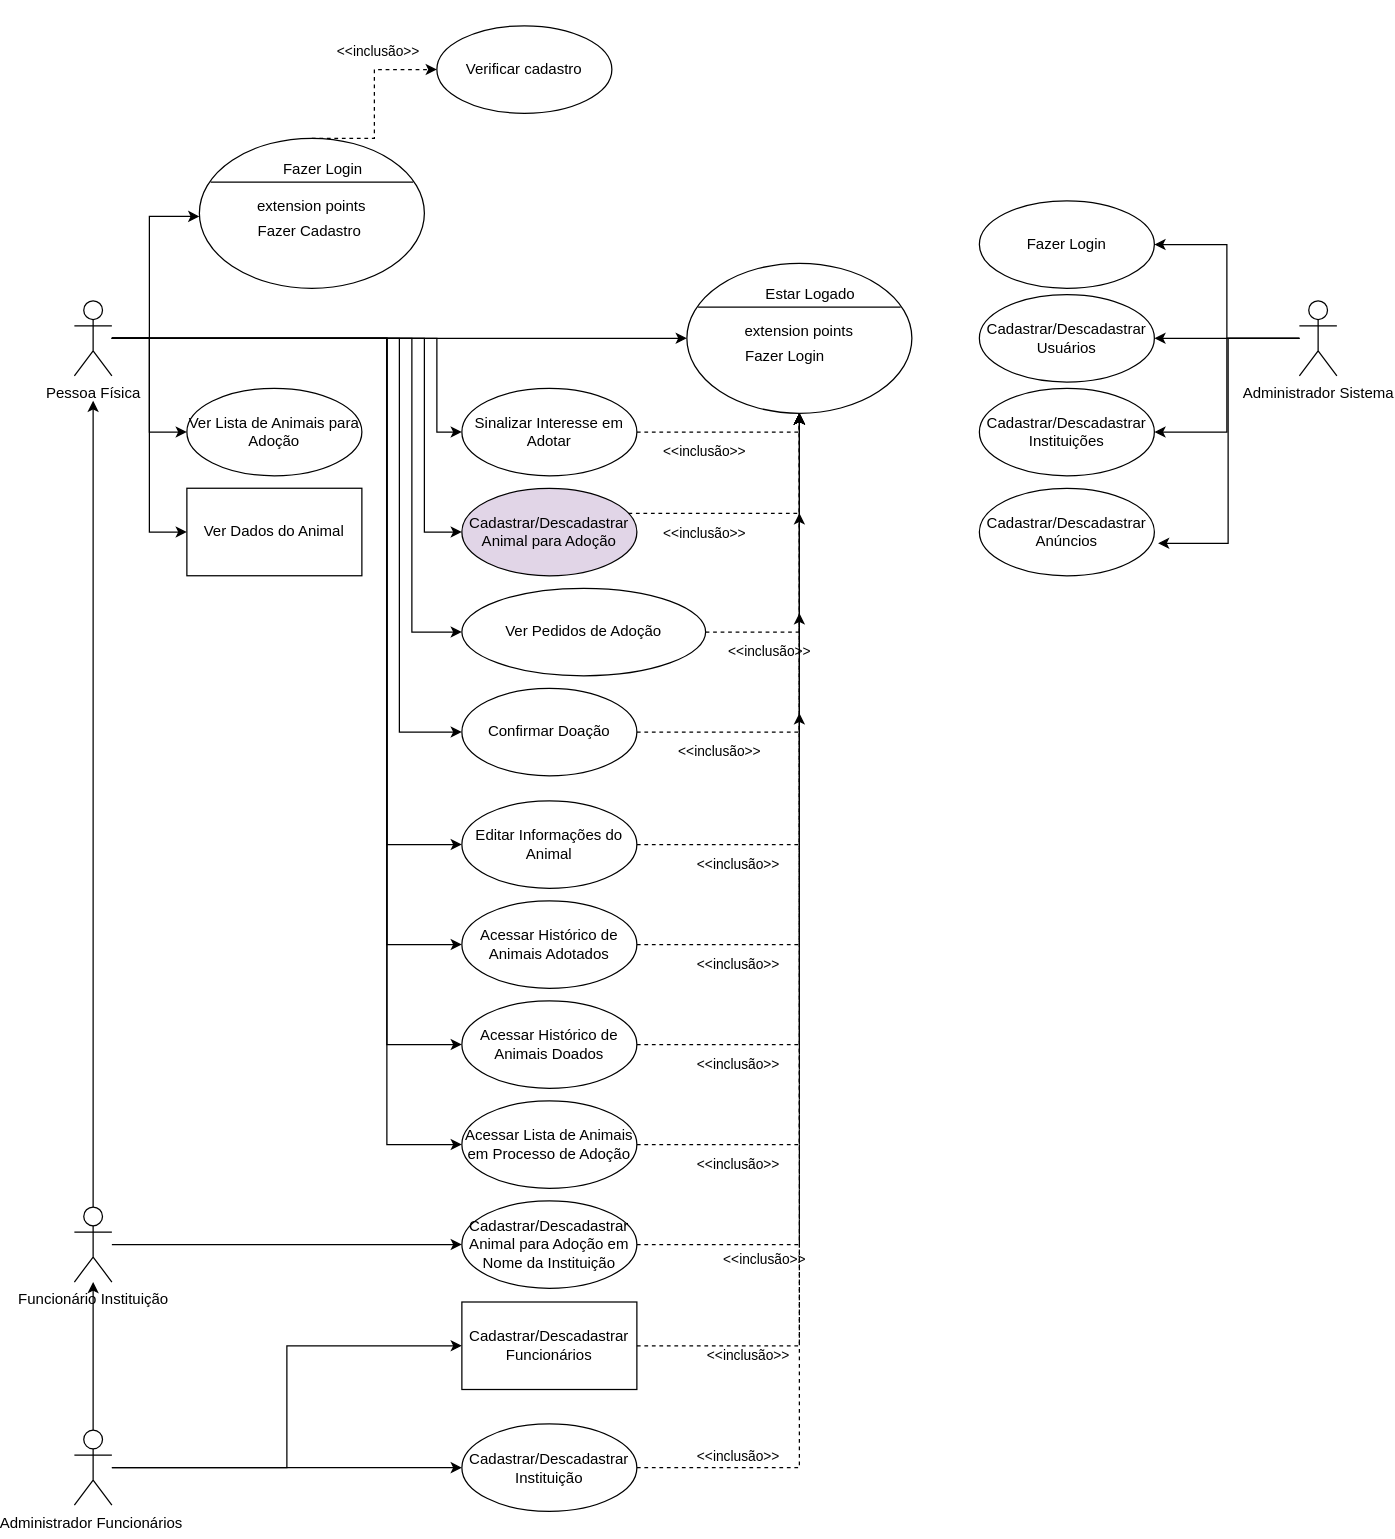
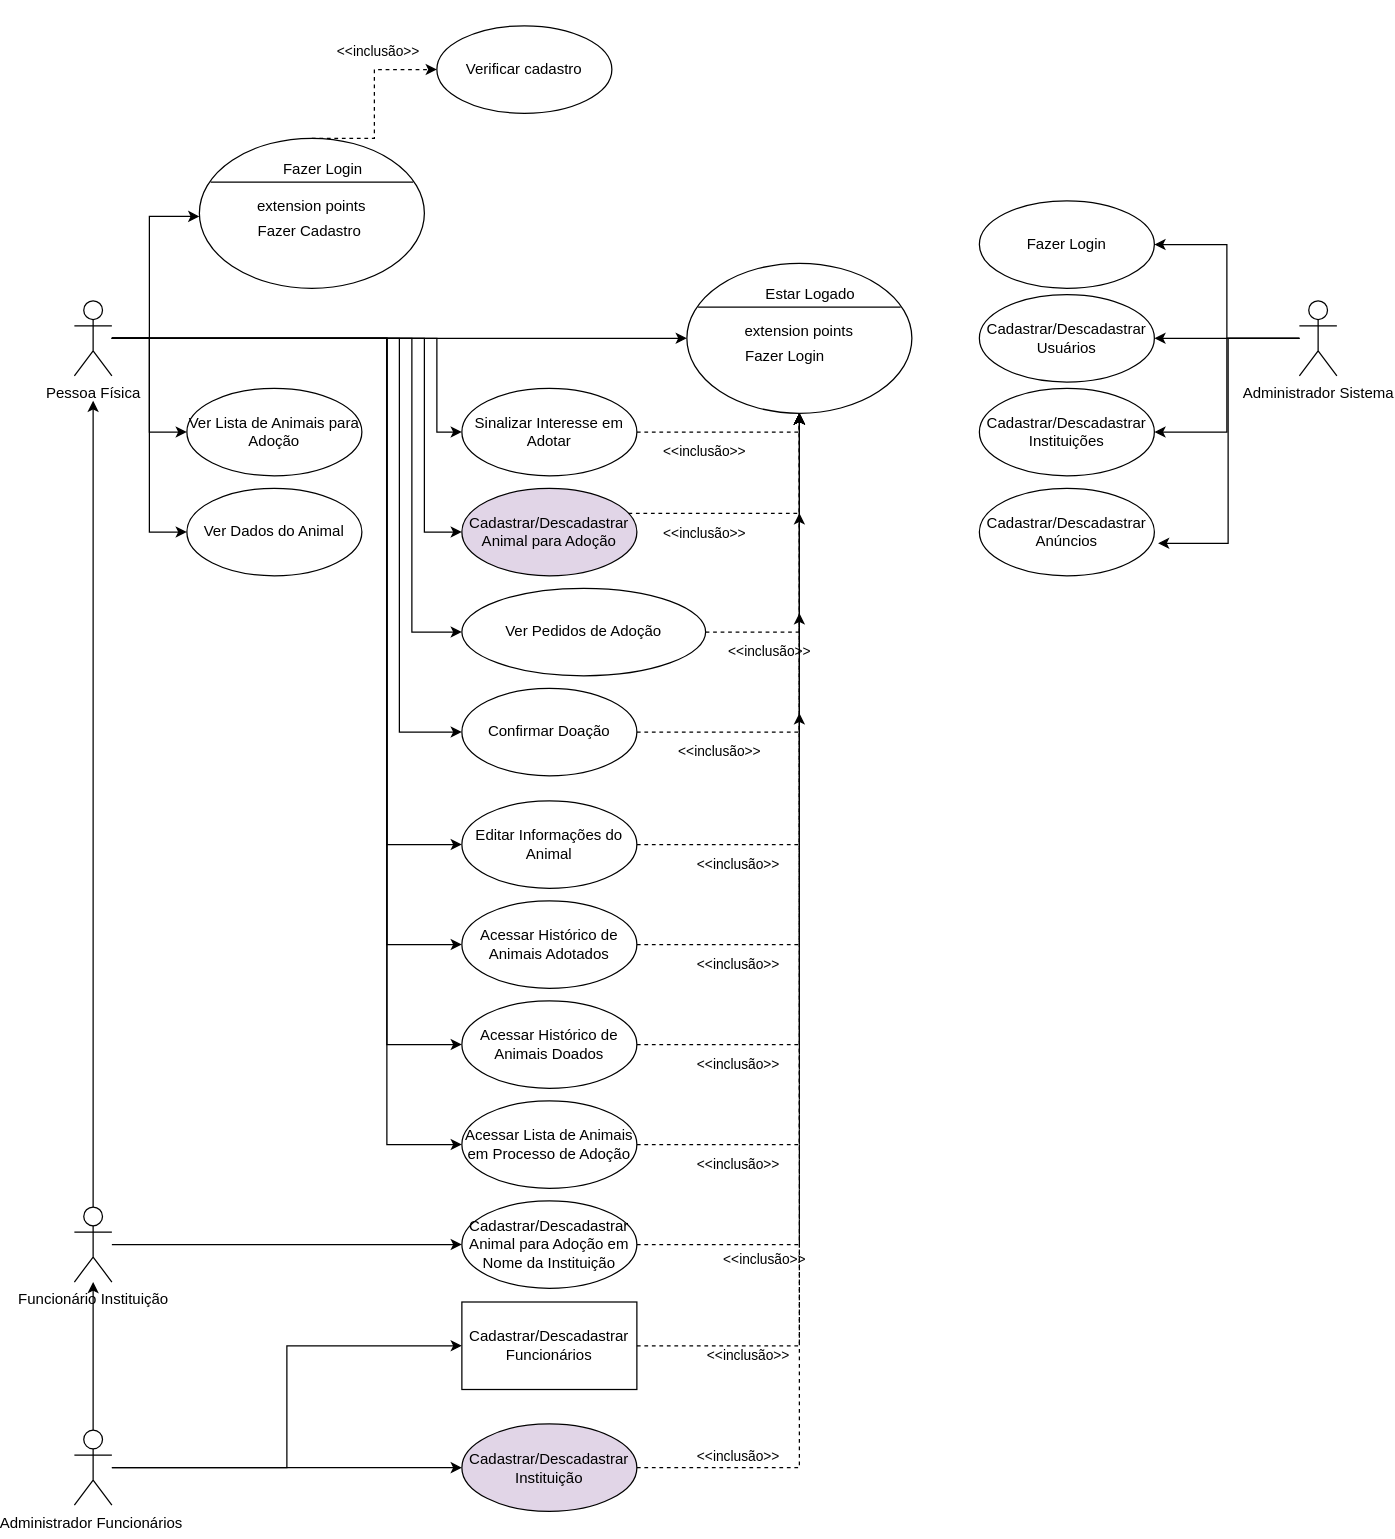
(274, 532) -> (274, 532)
(549, 1468) -> (549, 1468)
